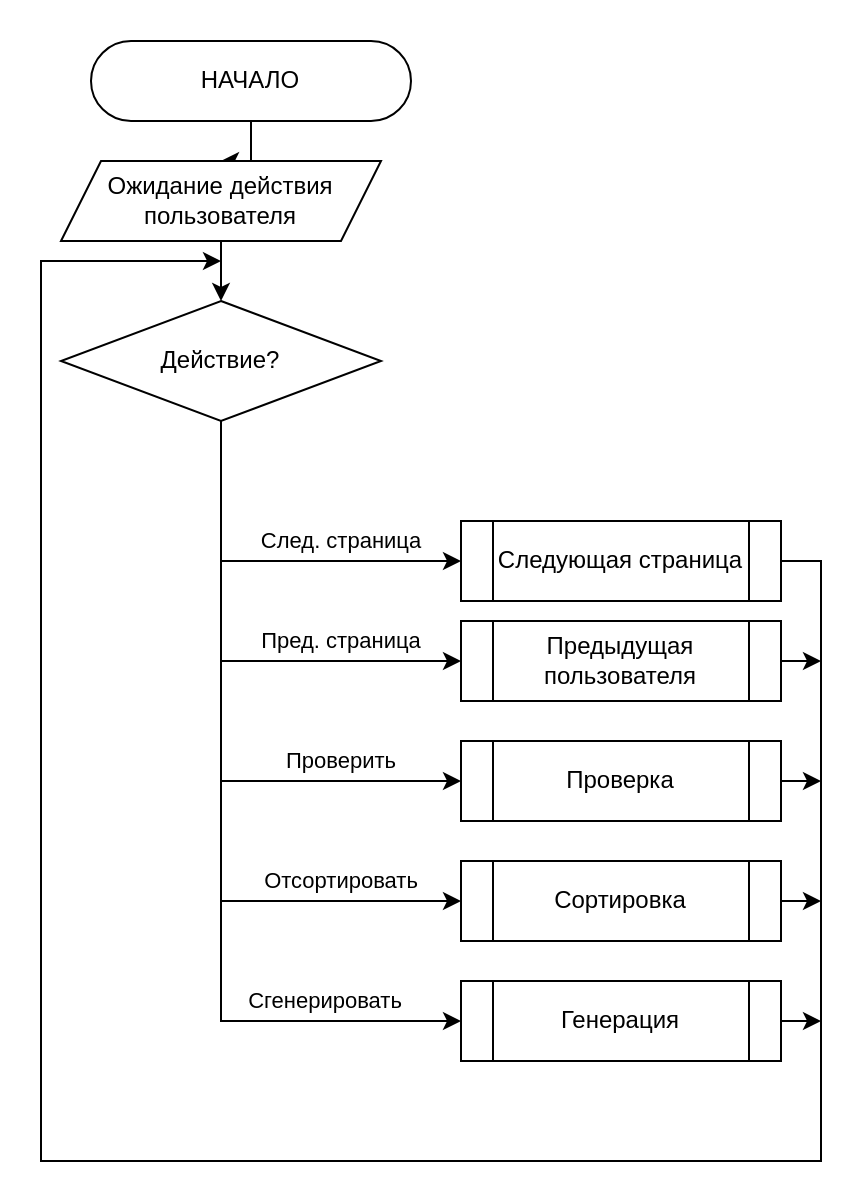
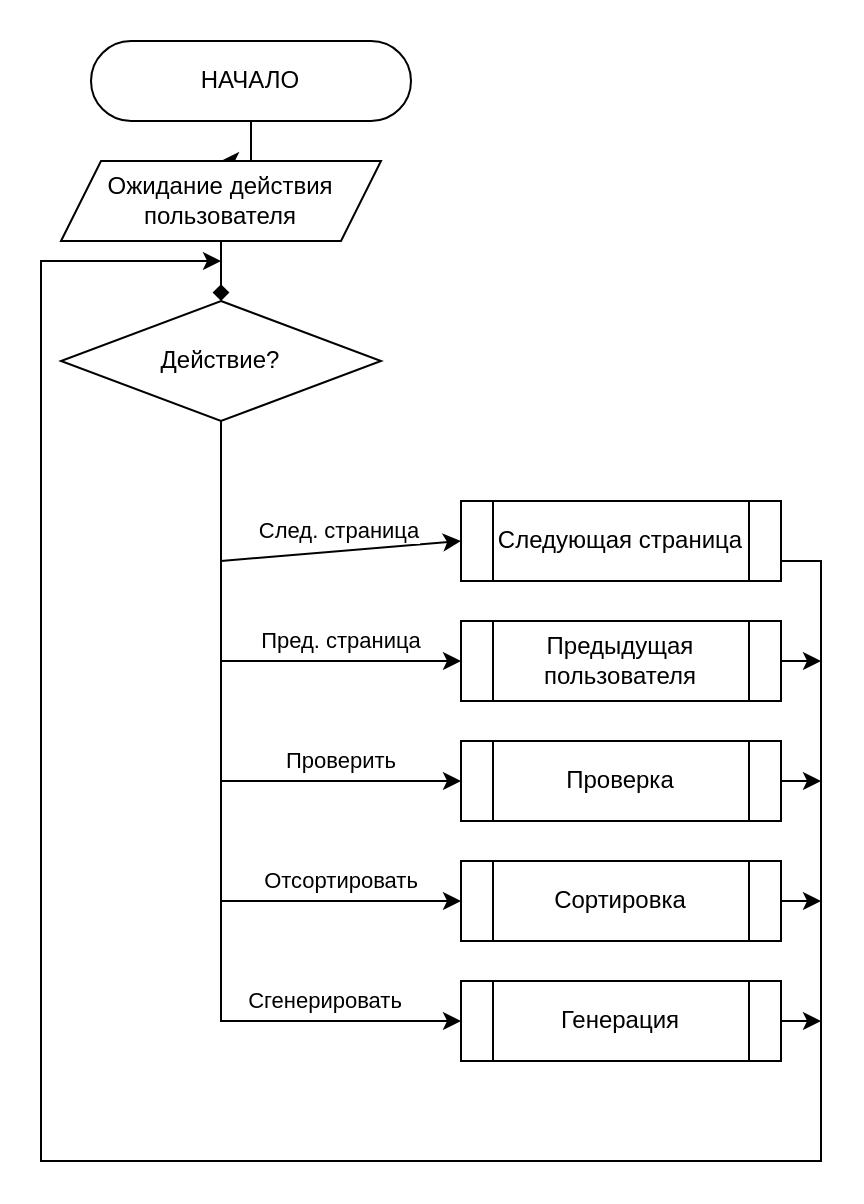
(221, 286) -> (221, 285)
(621, 561) -> (621, 541)
